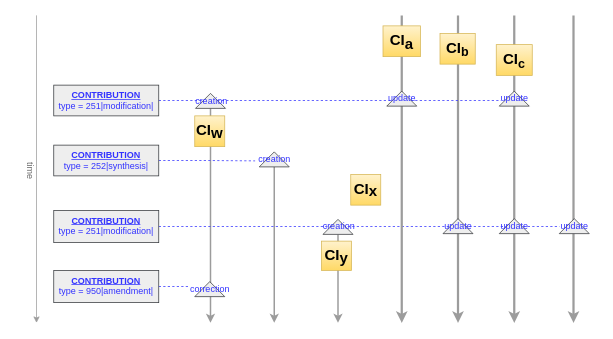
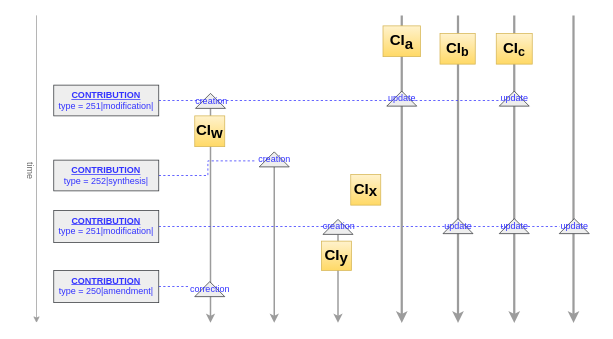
(514, 60) -> (514, 49)
(106, 161) -> (106, 176)
(106, 286) -> (106, 286)
